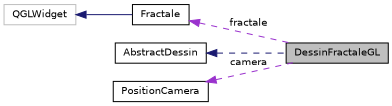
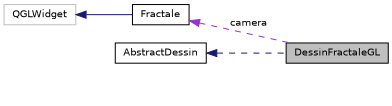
(247, 23) -> (247, 23)
(161, 92) -> none
